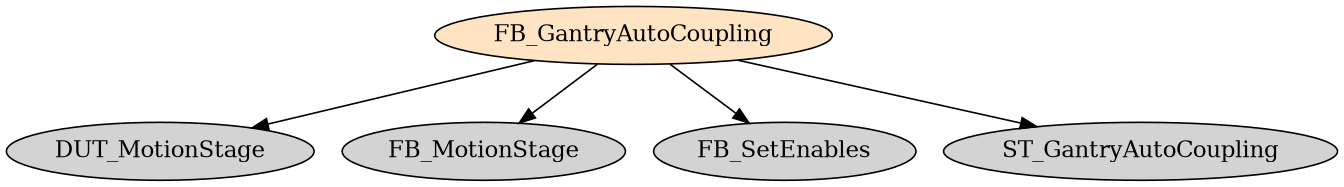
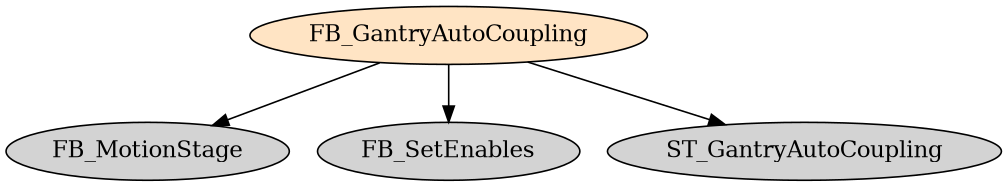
(160, 151) -> none
